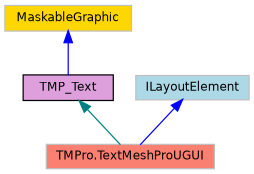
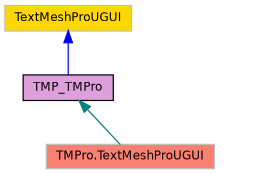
(68, 18) -> (68, 18)
(68, 88) -> (68, 88)
(192, 88) -> none
